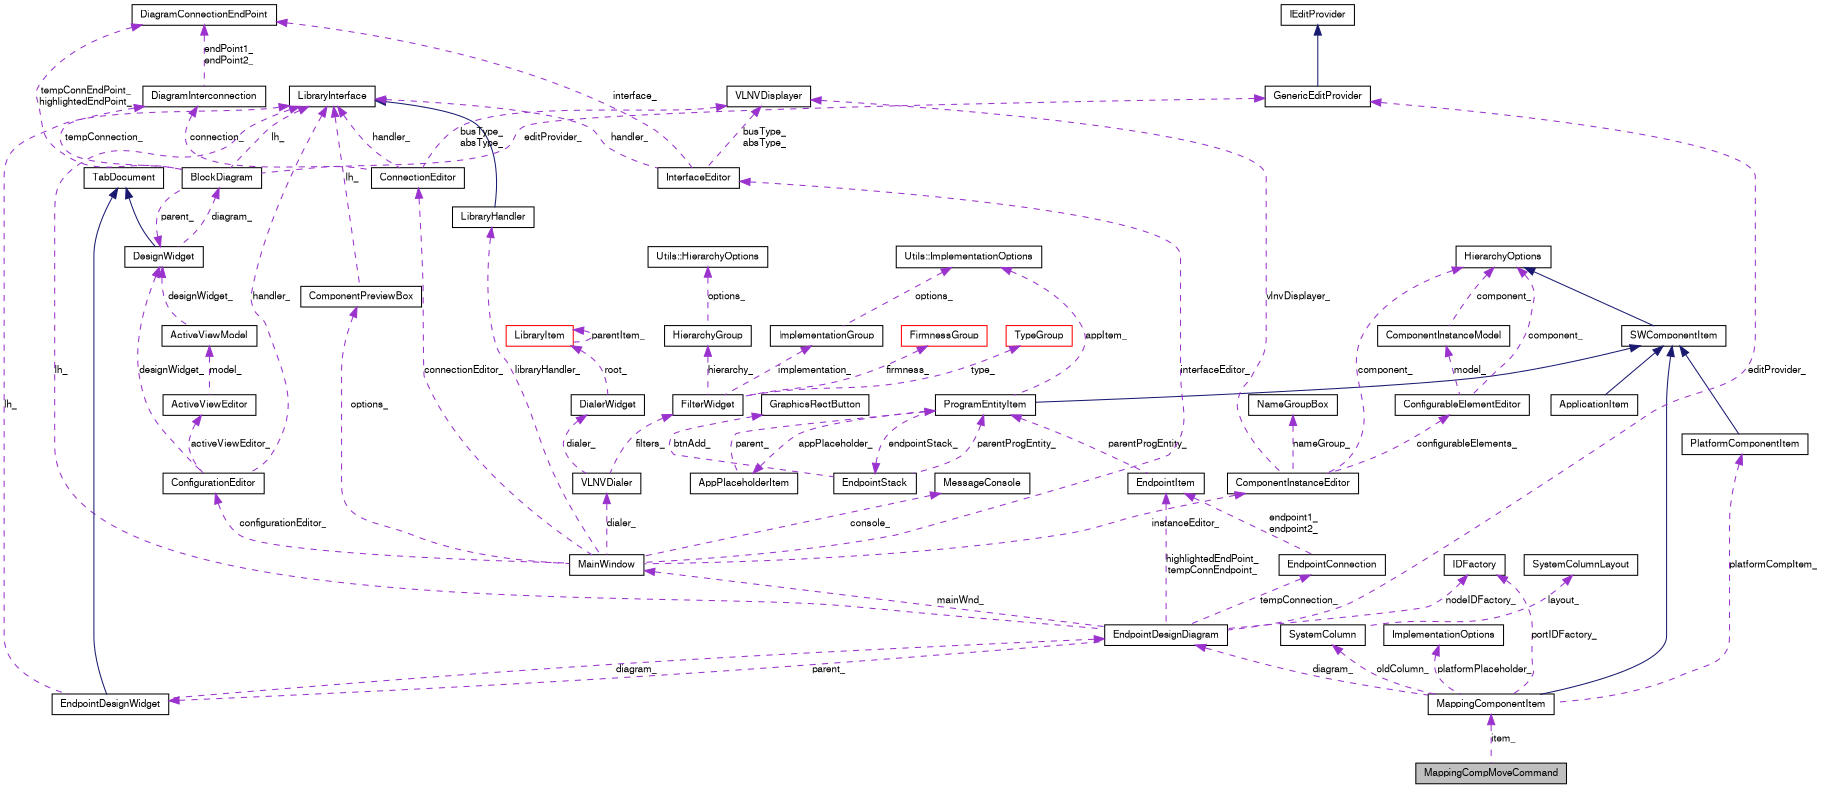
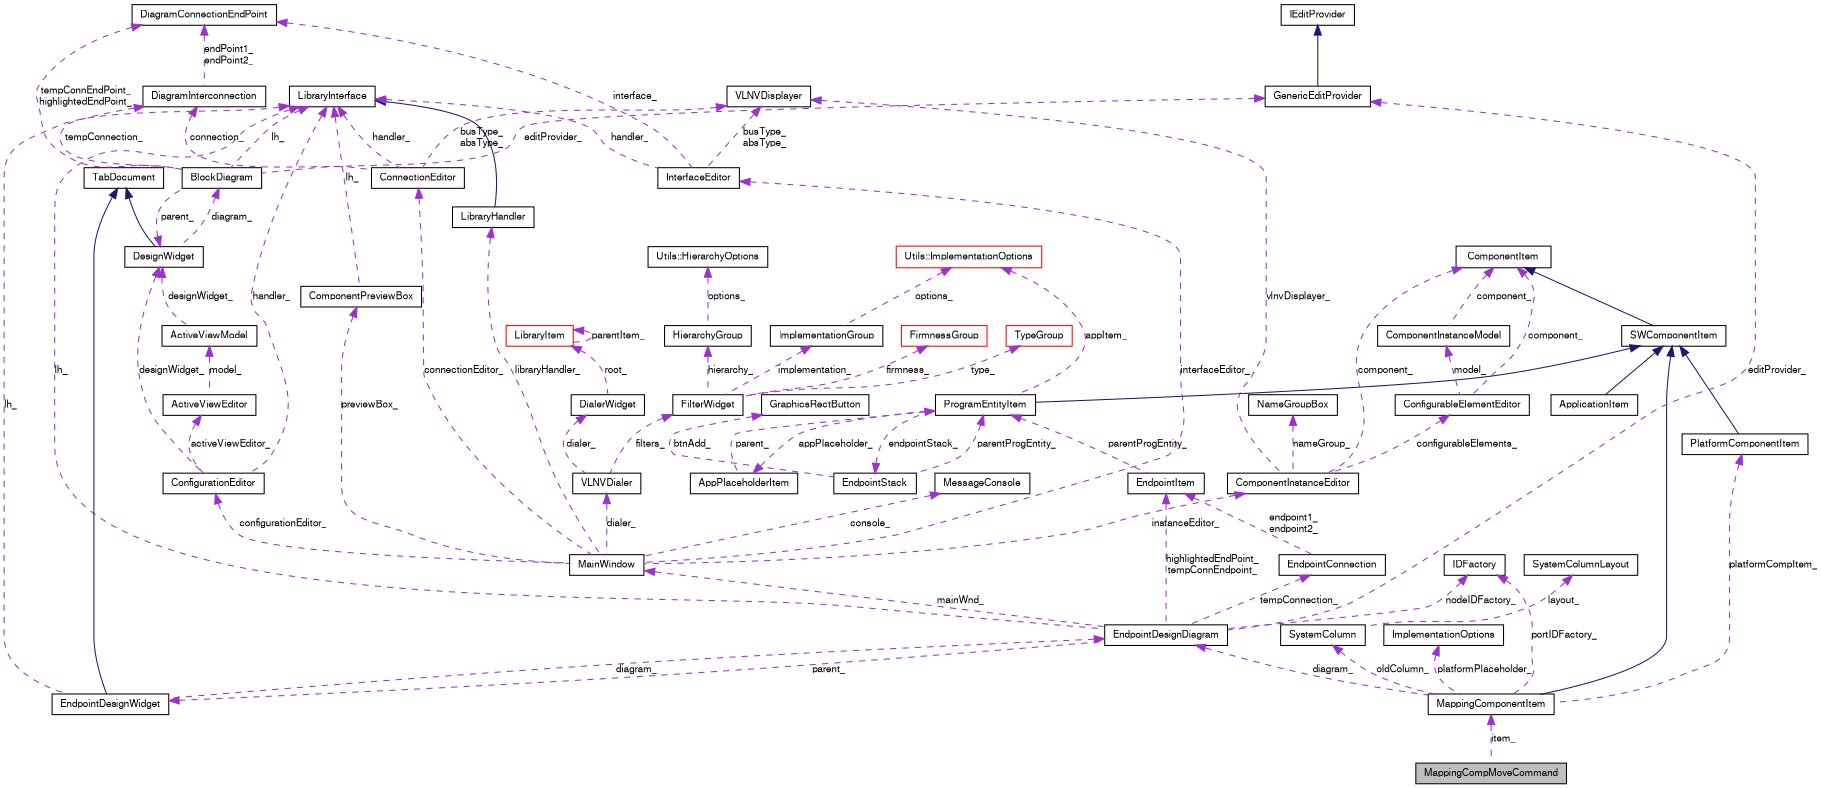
(969, 257) -> (969, 257)
(1504, 257) -> (1504, 257)
(370, 405) -> (370, 405)
